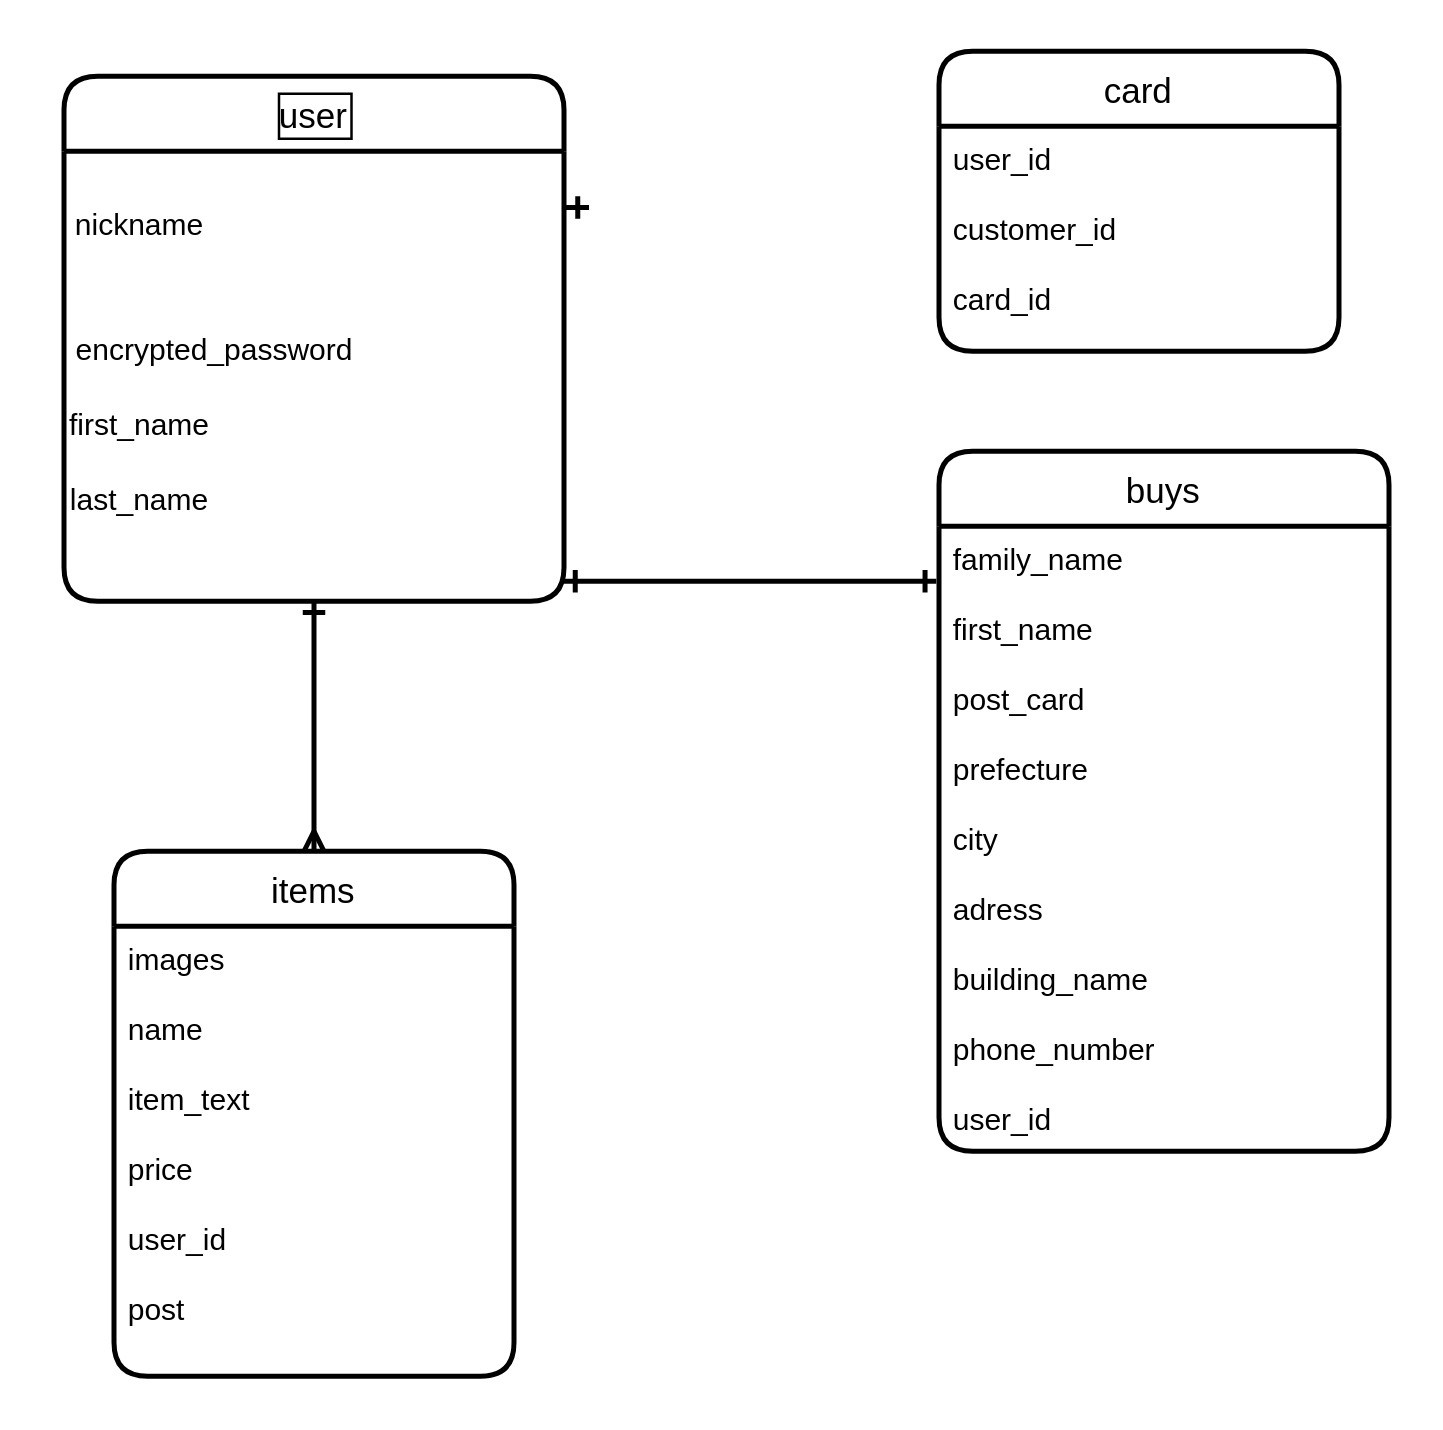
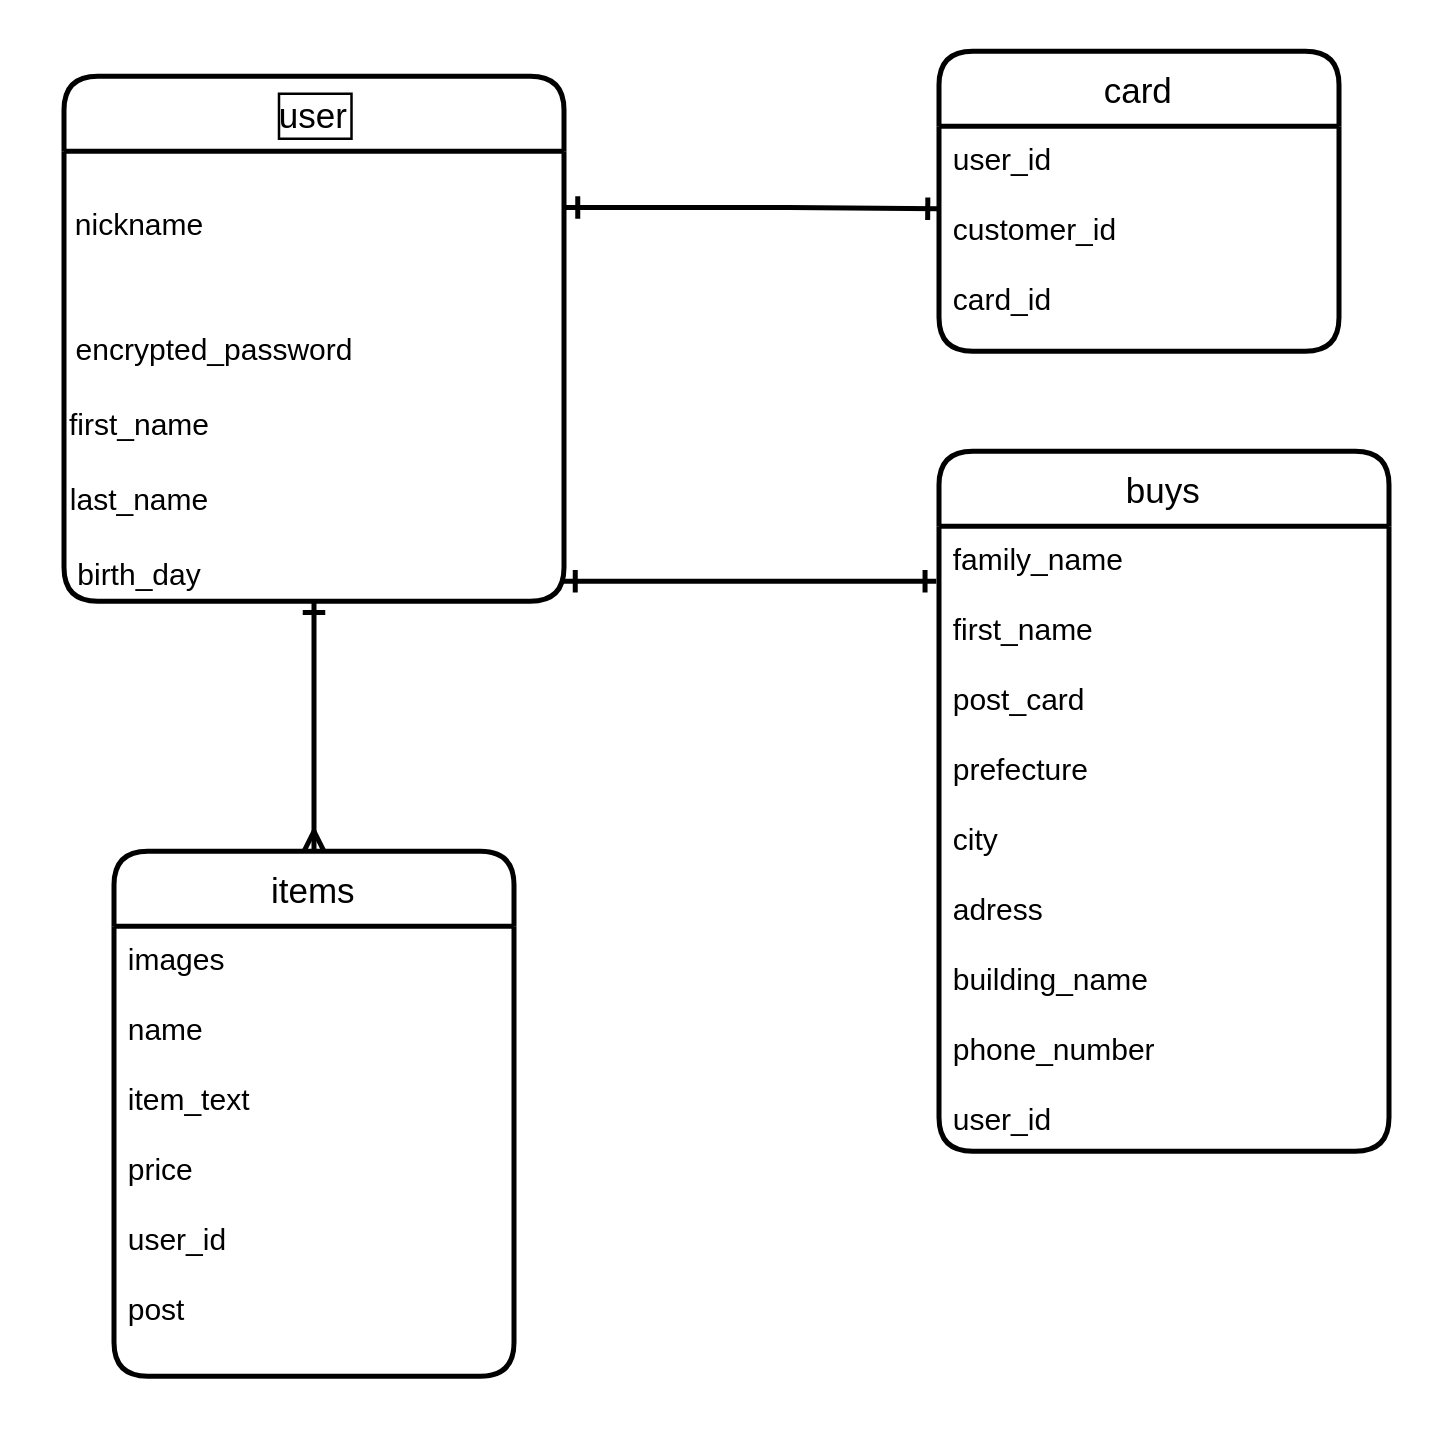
none -> (763, 208)
none -> (139, 576)
